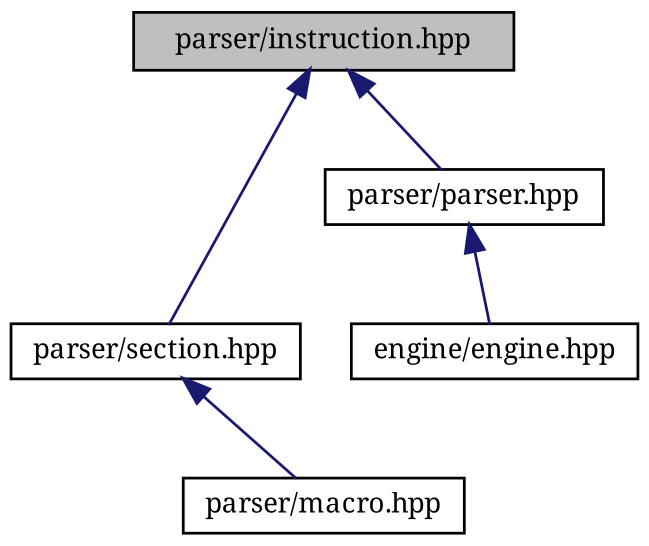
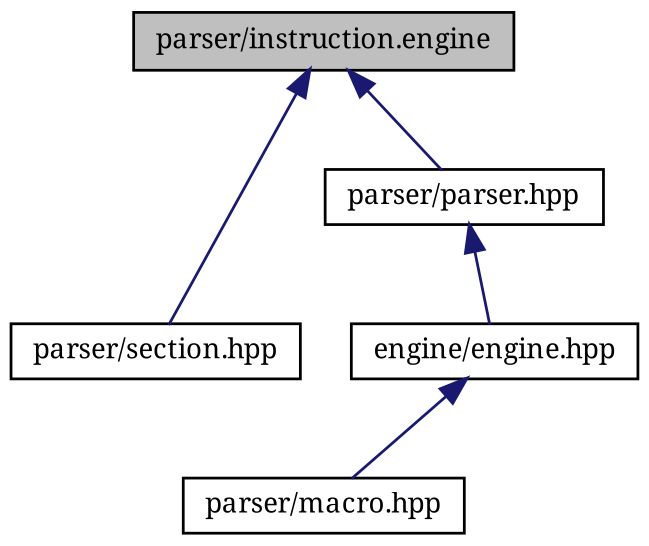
(324, 41) -> (324, 41)
(250, 438) -> (399, 438)
